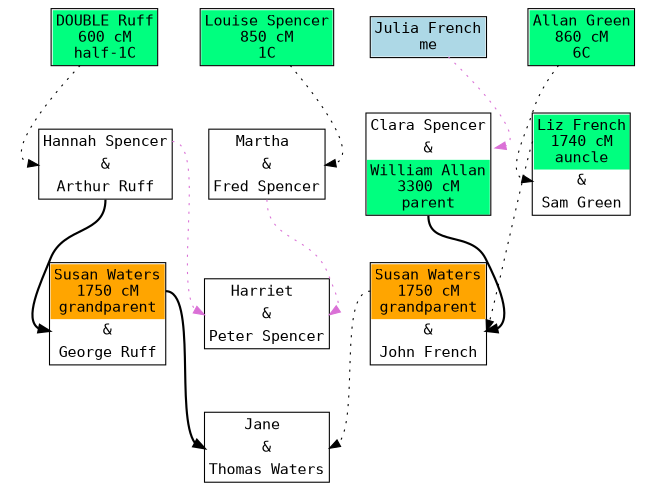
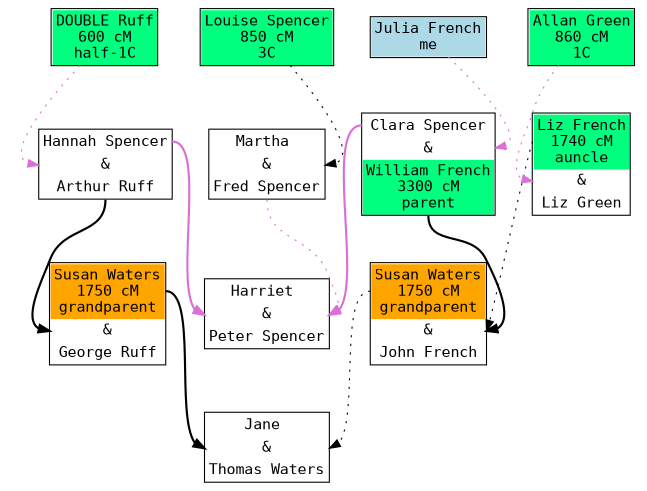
(267, 53) -> (267, 53)
(582, 53) -> (582, 53)
(42, 111) -> (42, 111)
(530, 120) -> (530, 120)
(428, 171) -> (428, 171)
(582, 203) -> (582, 203)
none -> (345, 215)
(189, 223) -> (189, 223)
